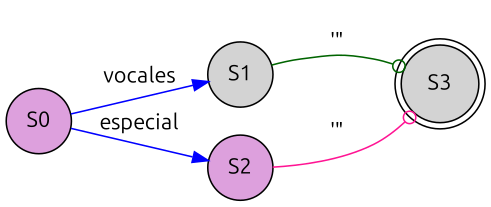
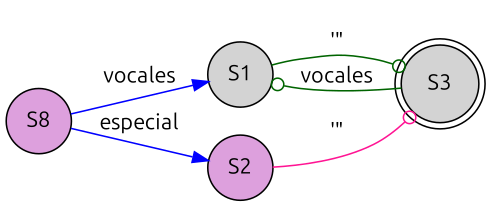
none -> (343, 91)
(39, 121) -> (39, 121)
